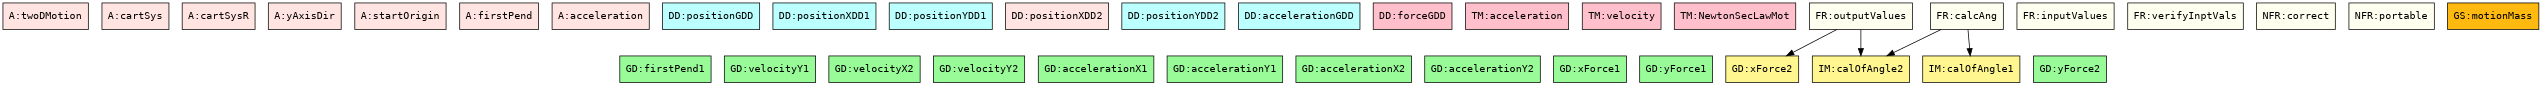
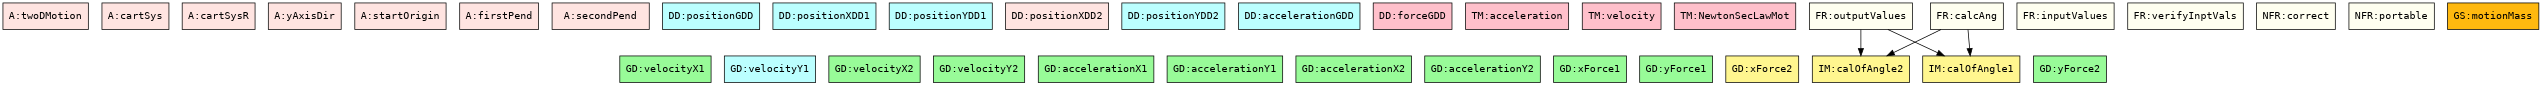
(601, 16) -> (601, 16)
(1815, 41) -> (1909, 39)
(665, 69) -> (665, 69)
(770, 69) -> (770, 69)
